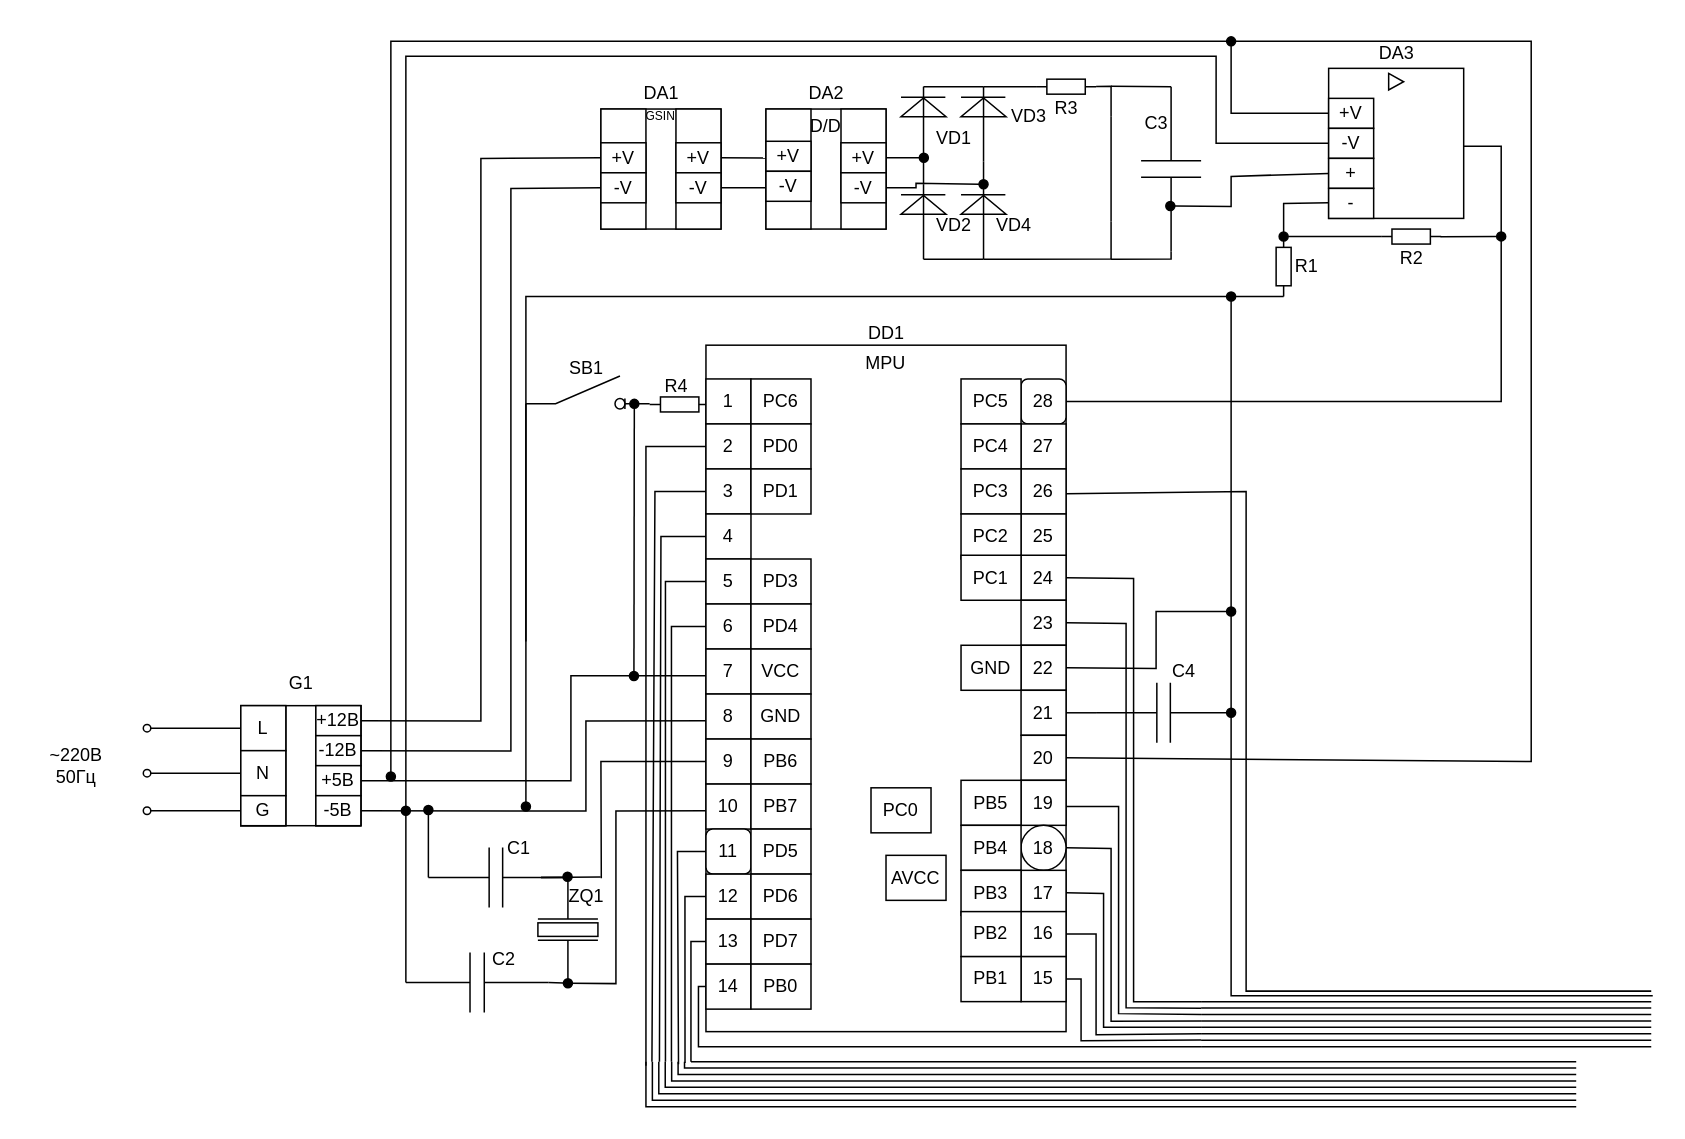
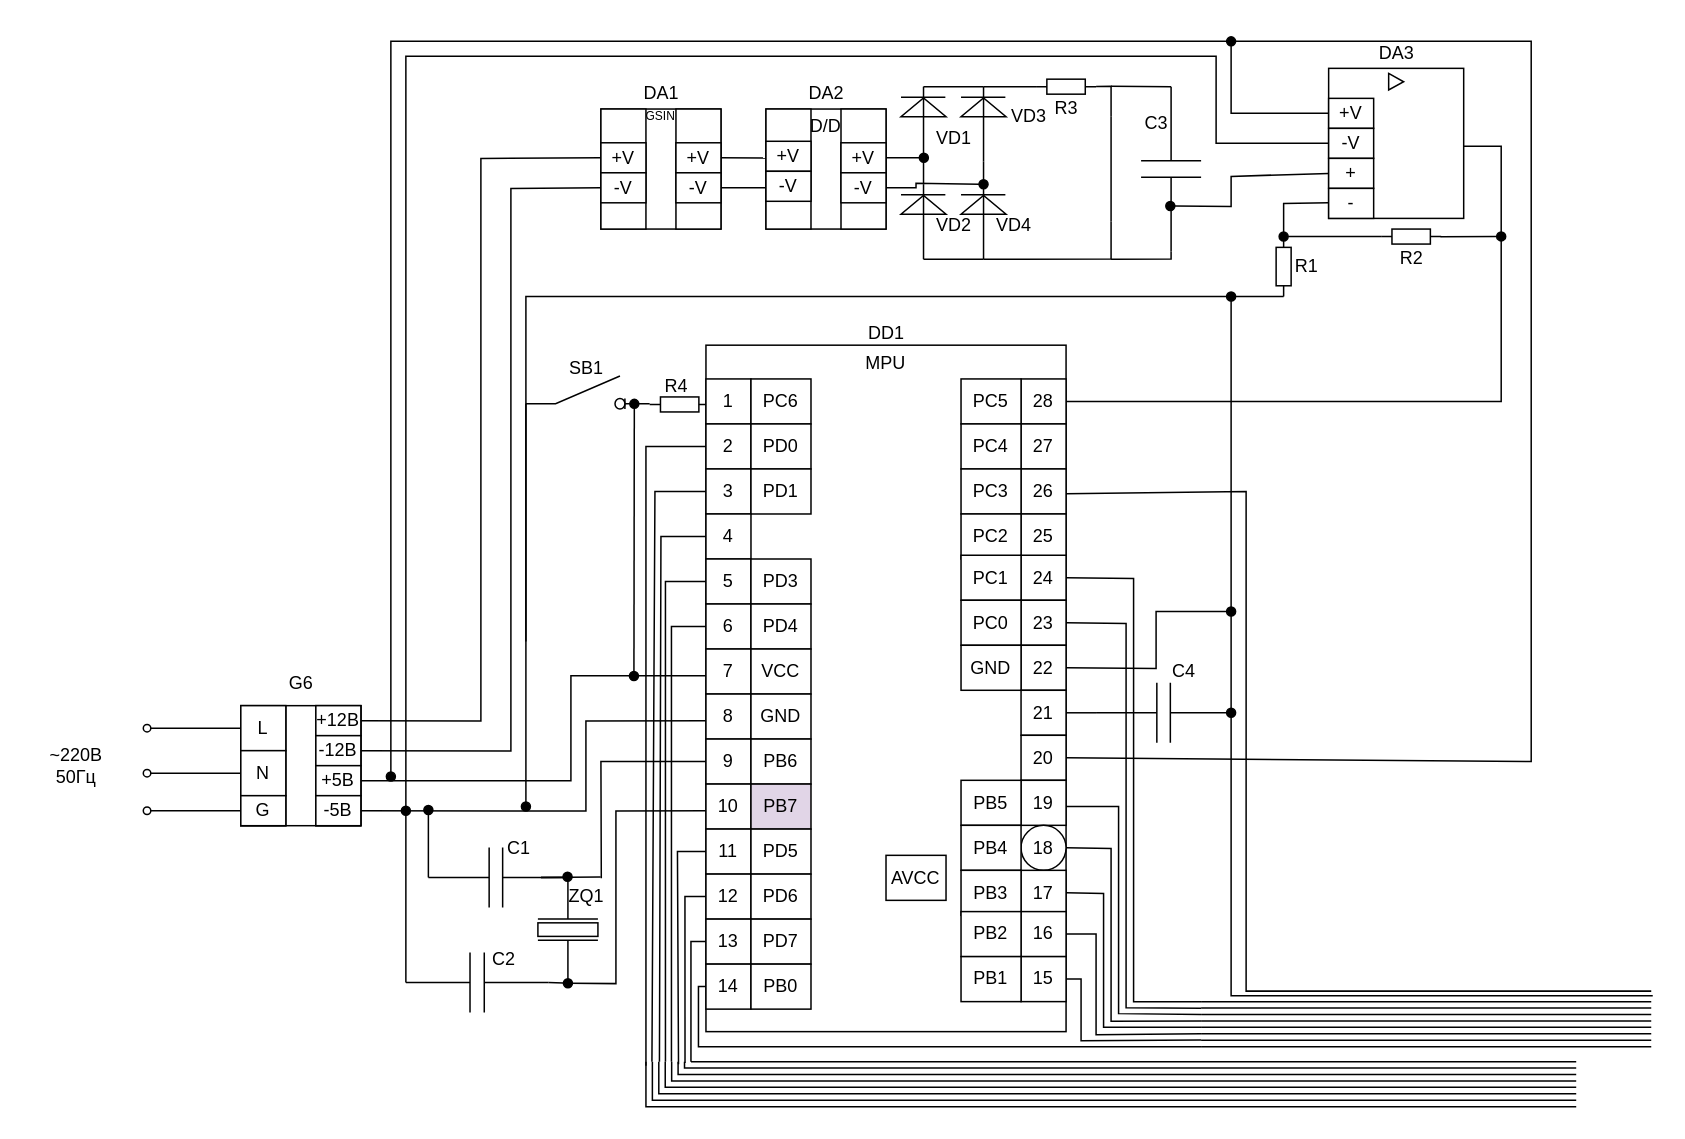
(1043, 401) -> (1043, 401)
(302, 683) -> (302, 683)
(781, 806) -> (781, 806)
(901, 810) -> (991, 623)
(728, 851) -> (728, 851)
